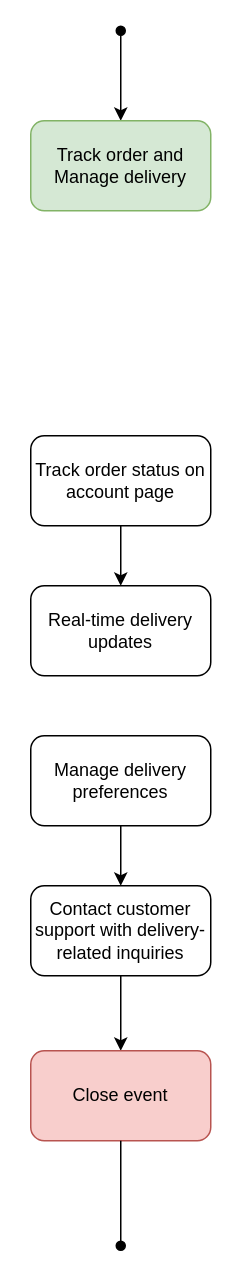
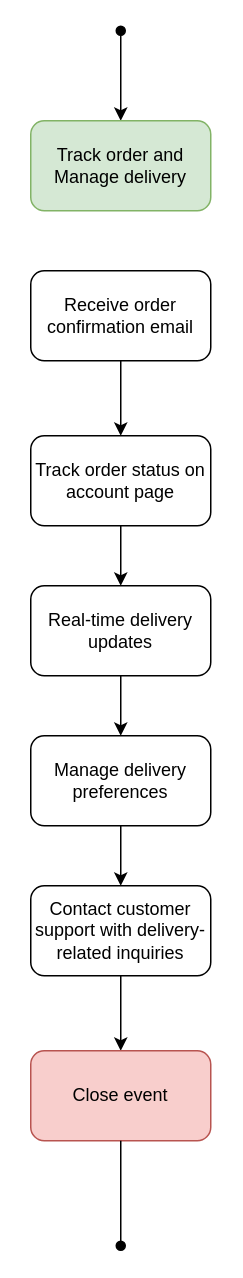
none -> (121, 316)
none -> (121, 393)
none -> (121, 701)
